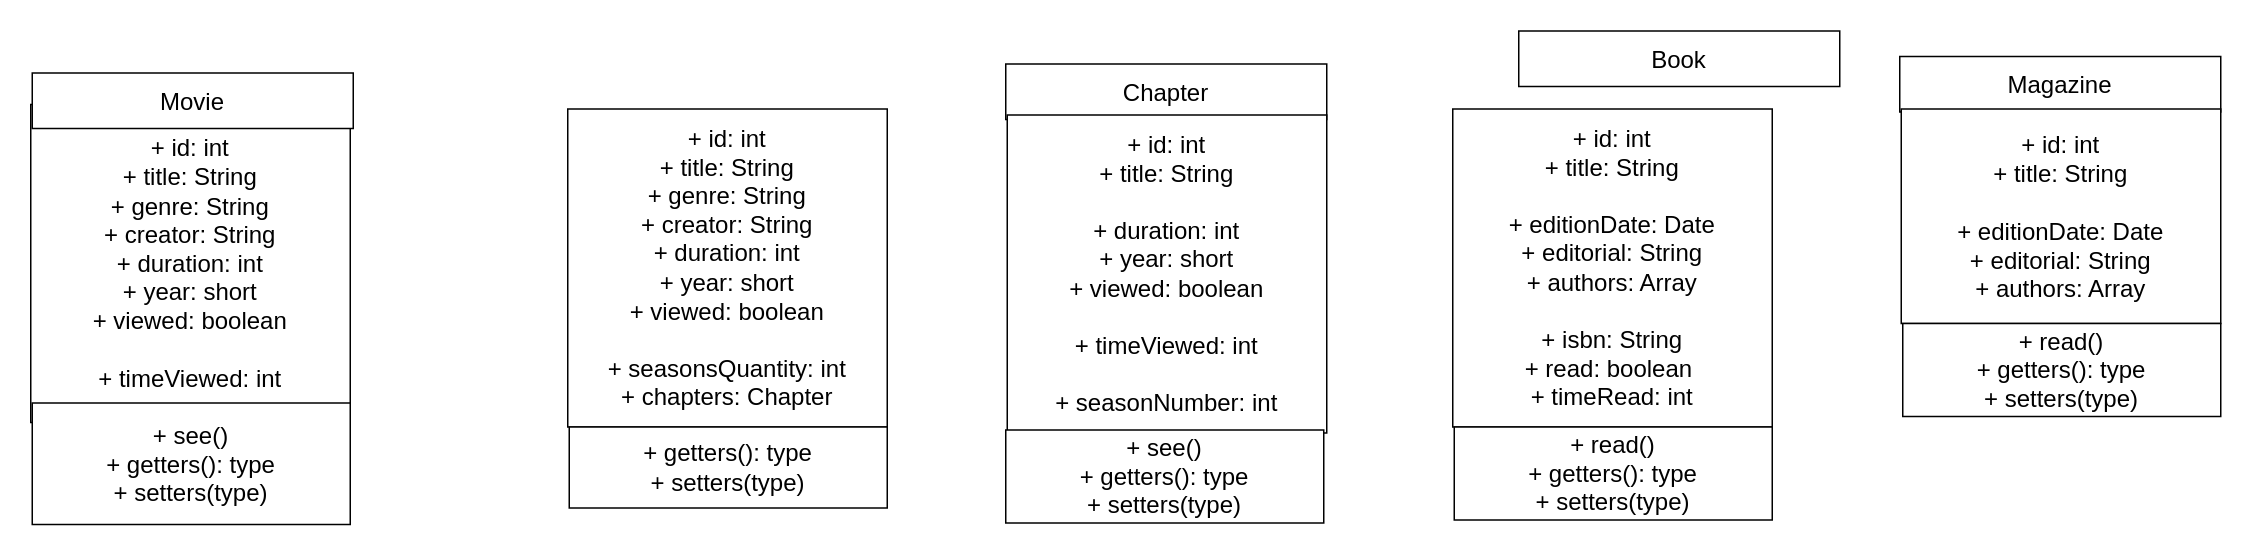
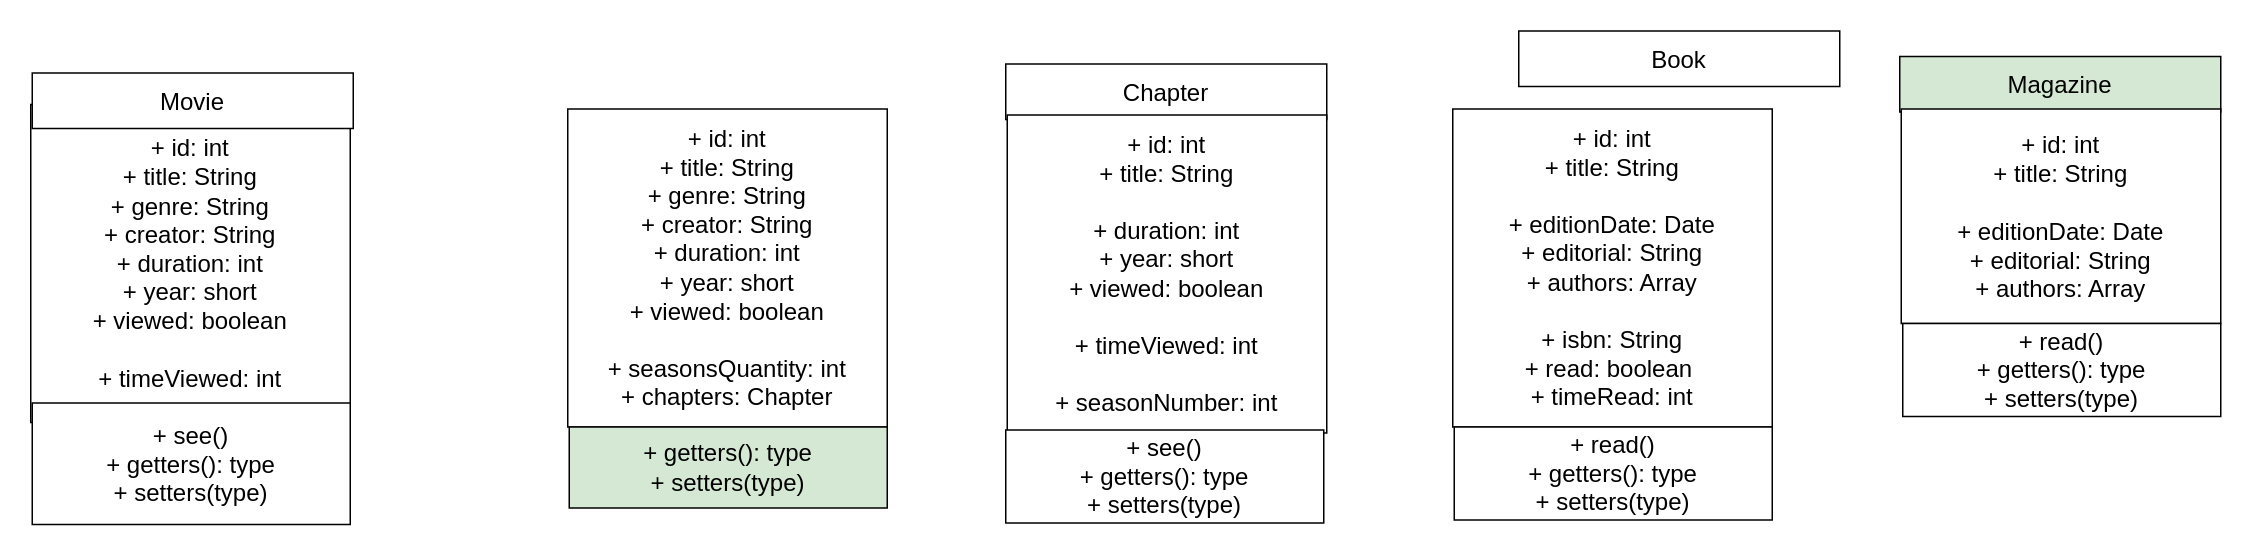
(2060, 84) -> (2060, 84)
(728, 467) -> (728, 467)
